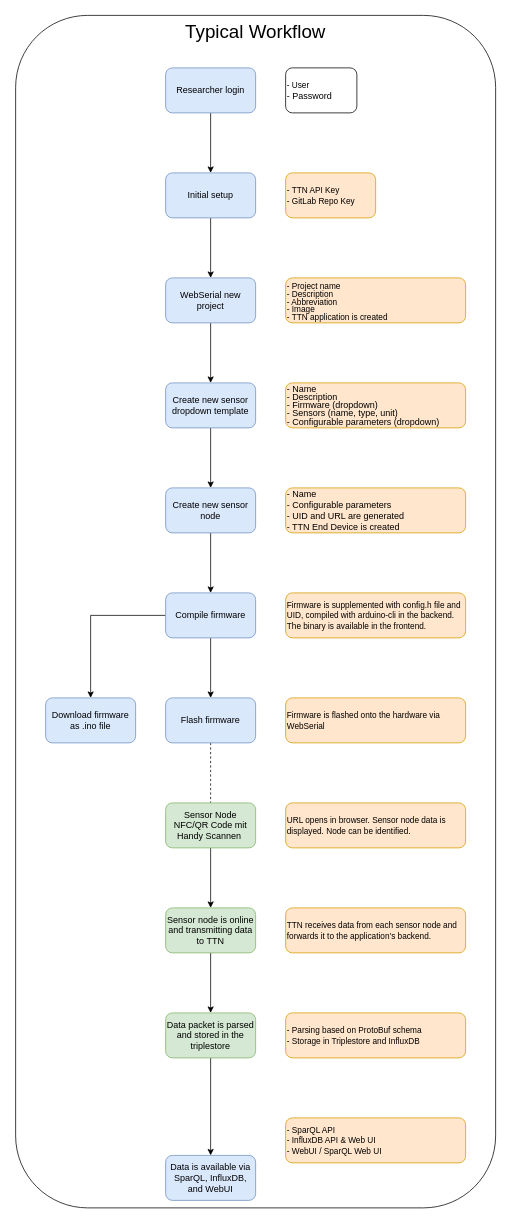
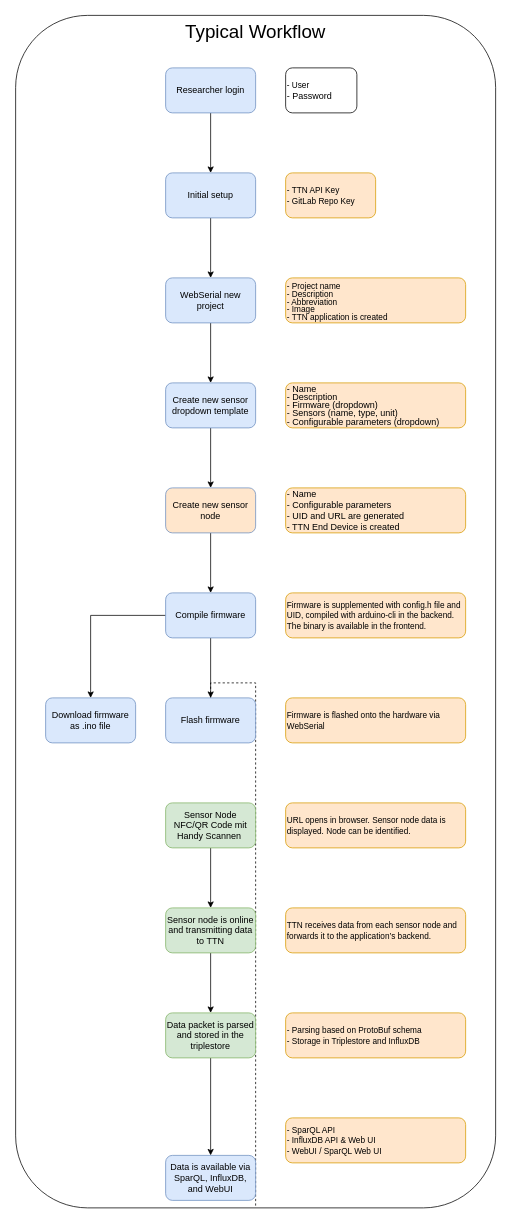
(210, 510) -> (210, 510)
(210, 773) -> (255, 1107)
